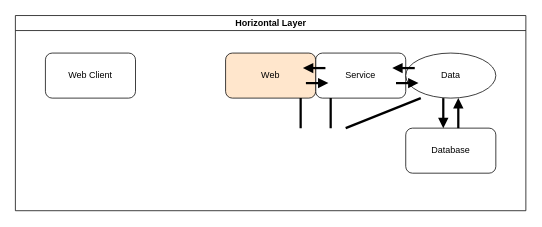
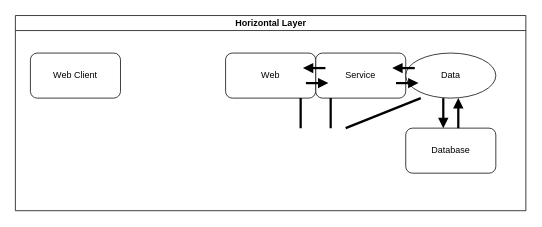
(90, 75) -> (75, 75)
(270, 75) -> (270, 75)
